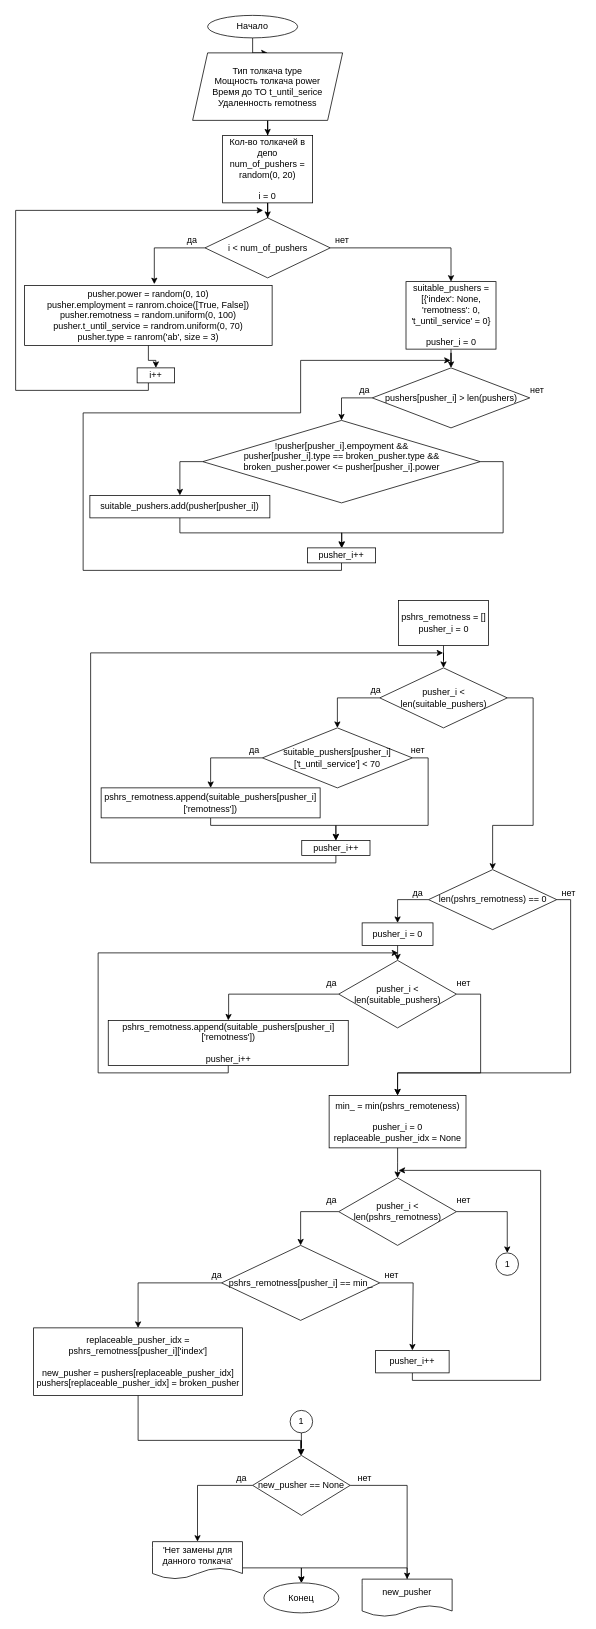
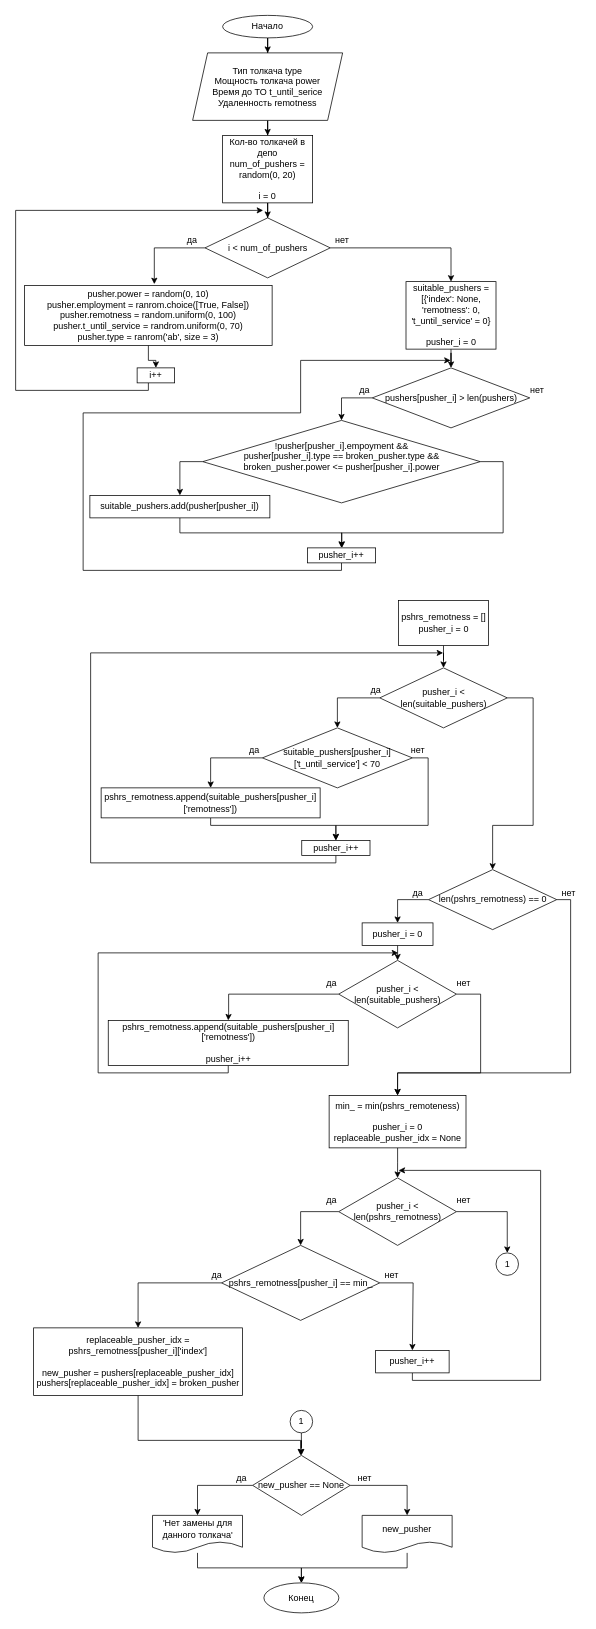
(252, 27) -> (267, 27)
(197, 1560) -> (197, 1534)
(407, 1598) -> (407, 1534)
